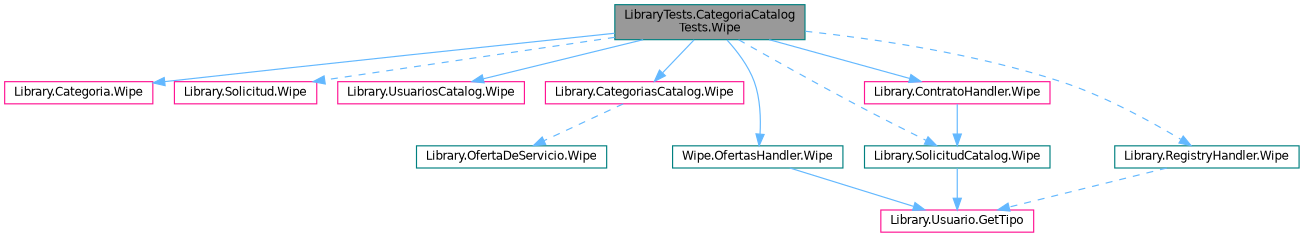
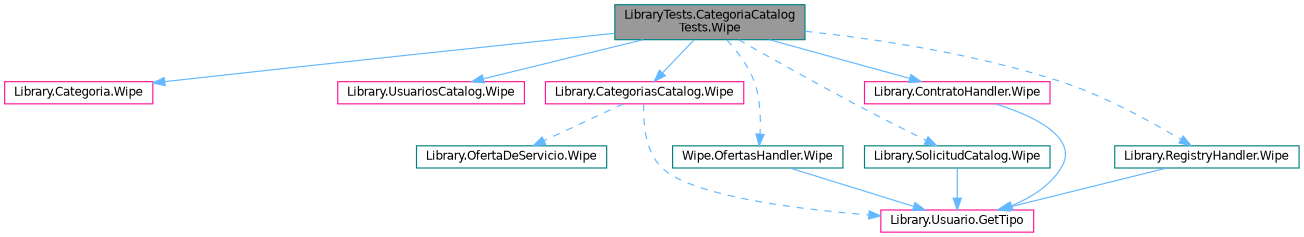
(755, 83) -> (755, 83)
(246, 93) -> none
(957, 119) -> (1064, 148)
(1088, 188) -> (1088, 188)
none -> (729, 195)
